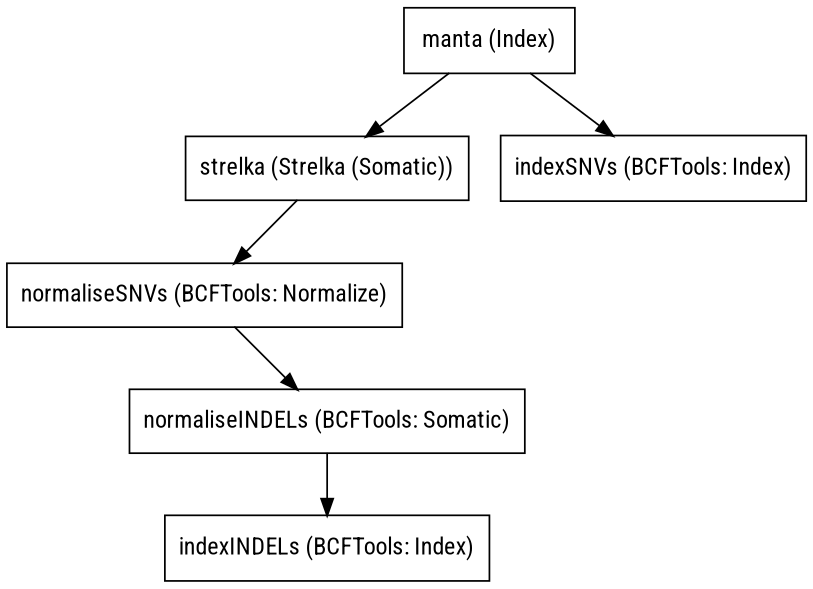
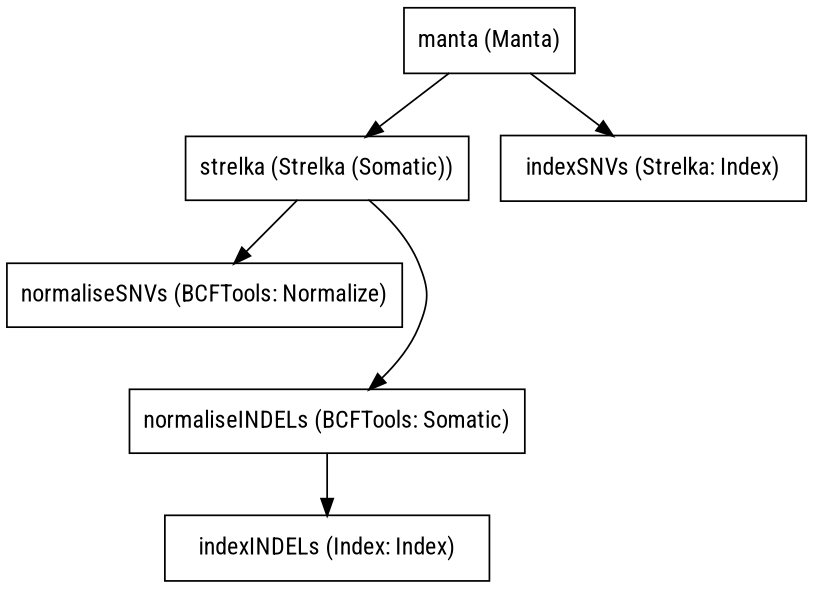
(489, 41) -> (489, 41)
(653, 168) -> (653, 168)
(260, 352) -> (426, 286)
(327, 548) -> (327, 548)
